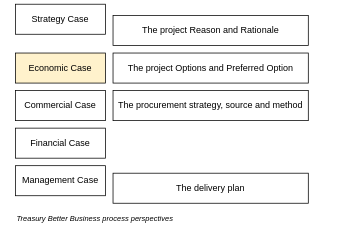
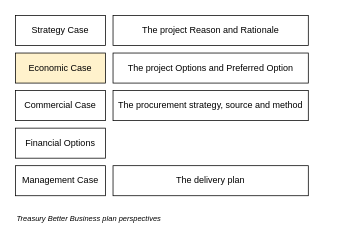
(60, 19) -> (60, 30)
(60, 143) -> (60, 143)
(210, 188) -> (210, 180)
(106, 218) -> (98, 218)
